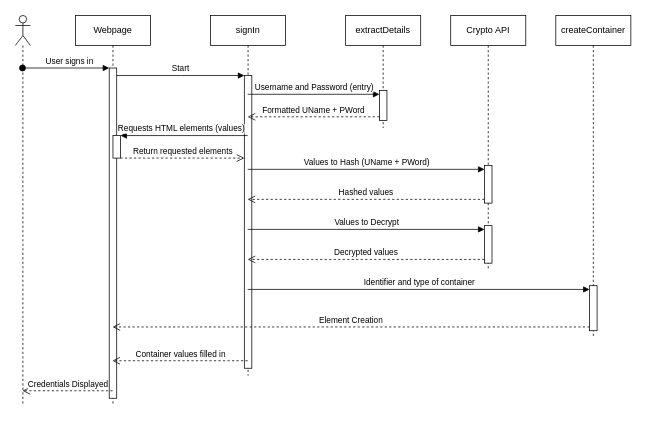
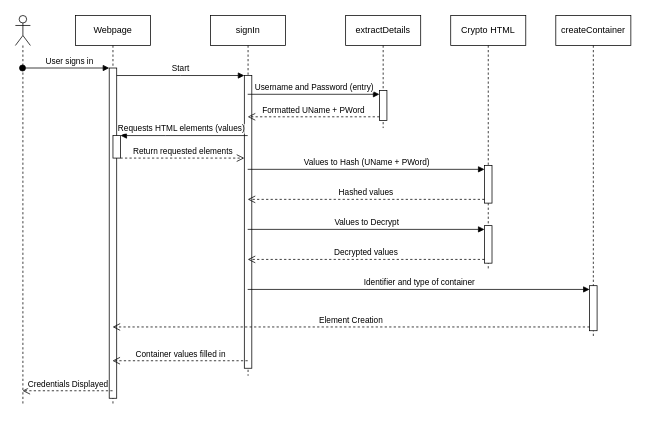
(488, 30) -> (488, 30)
